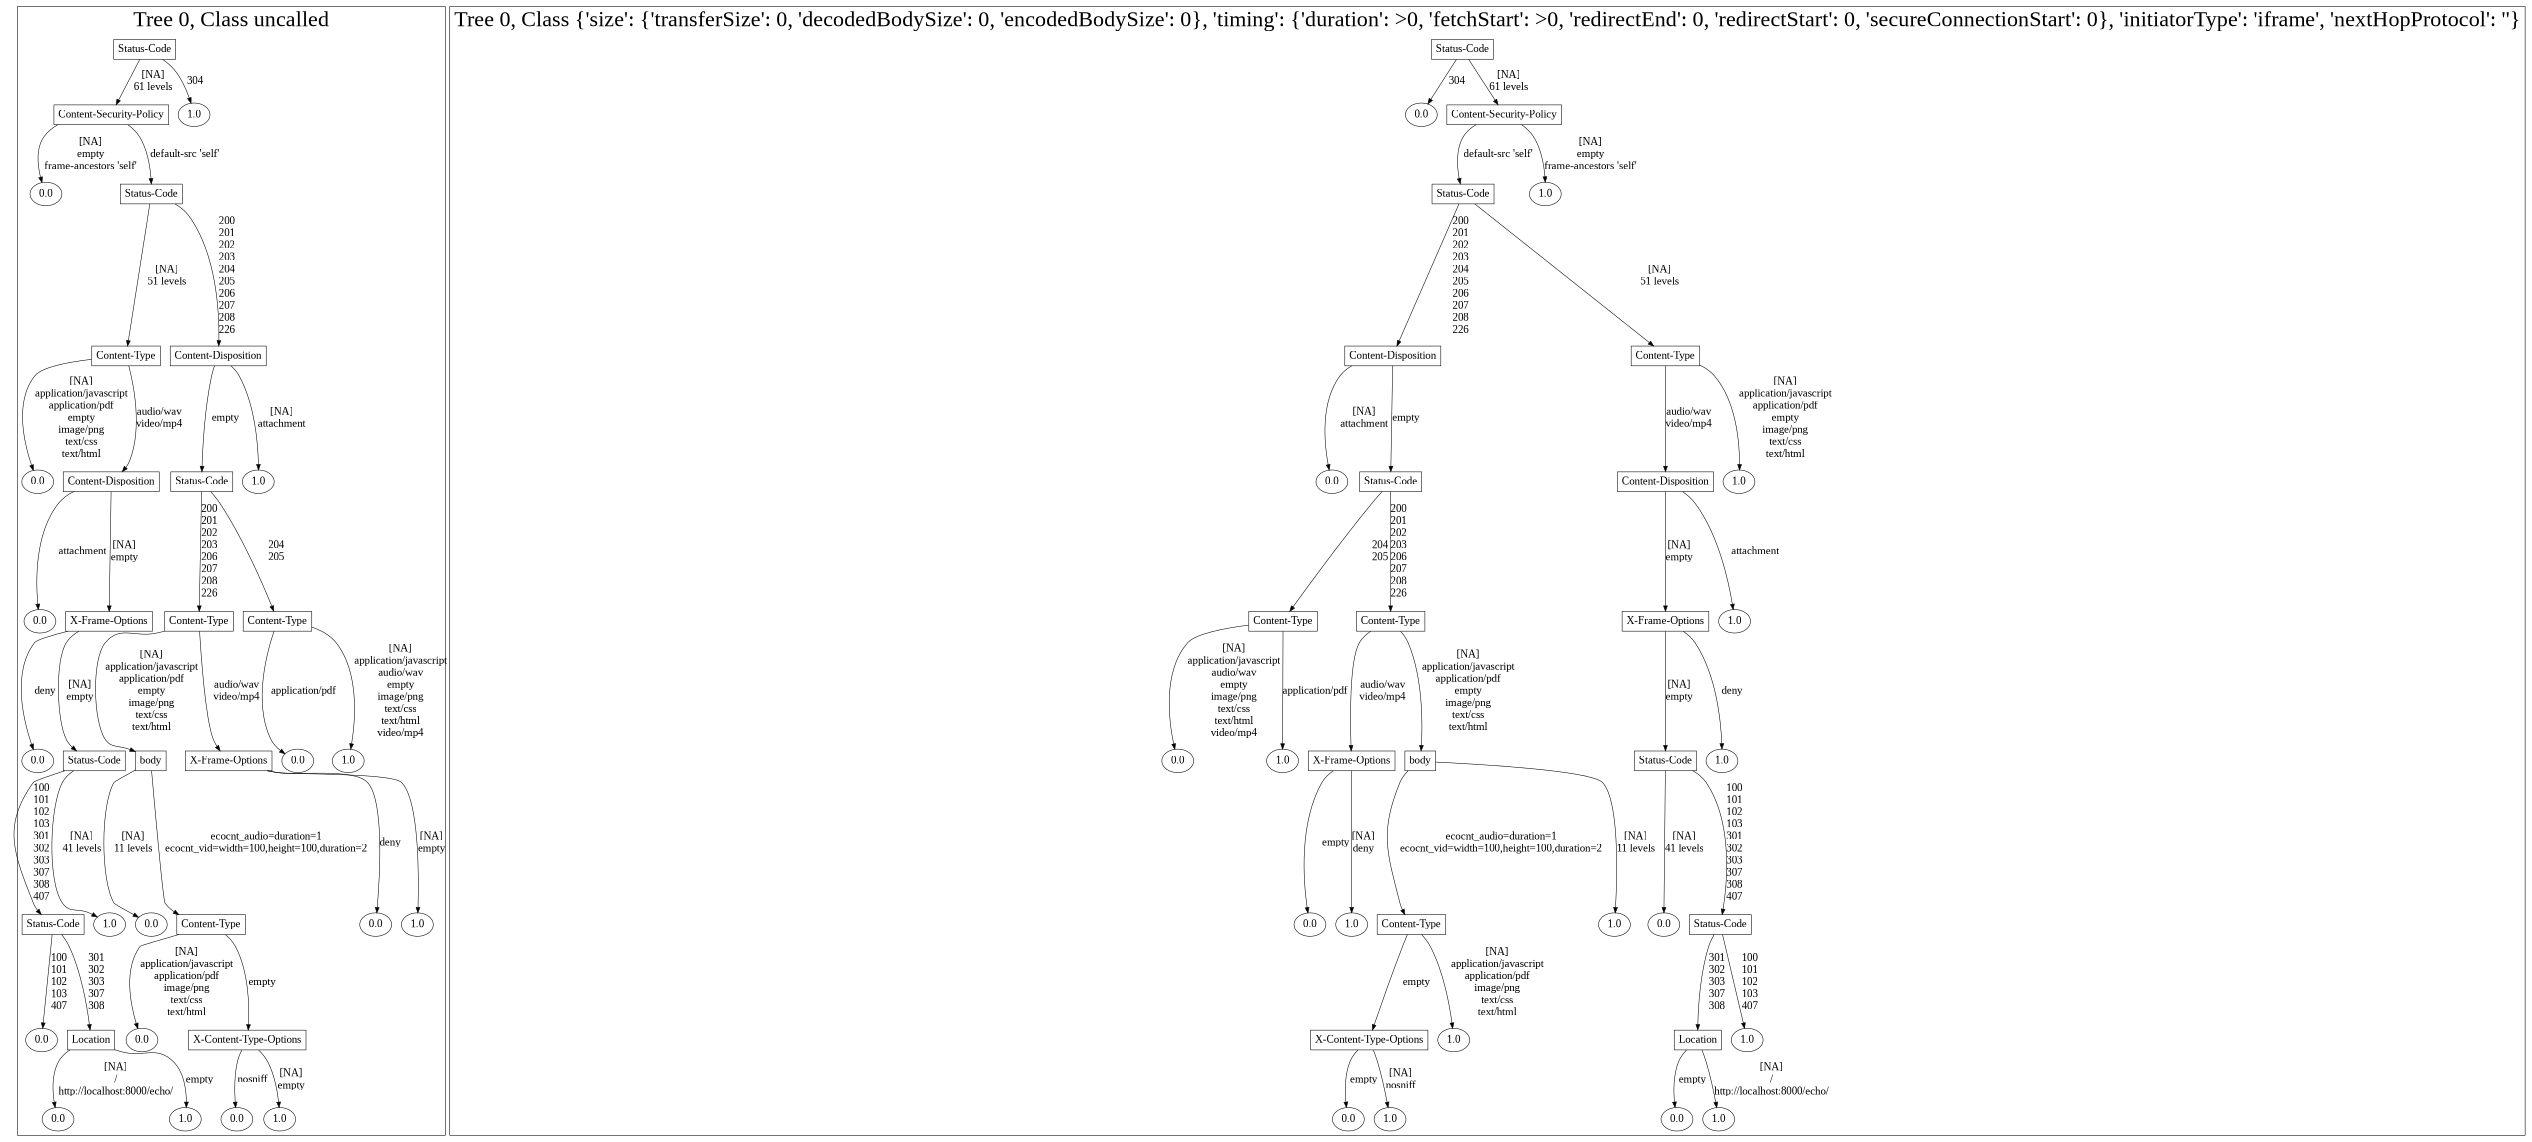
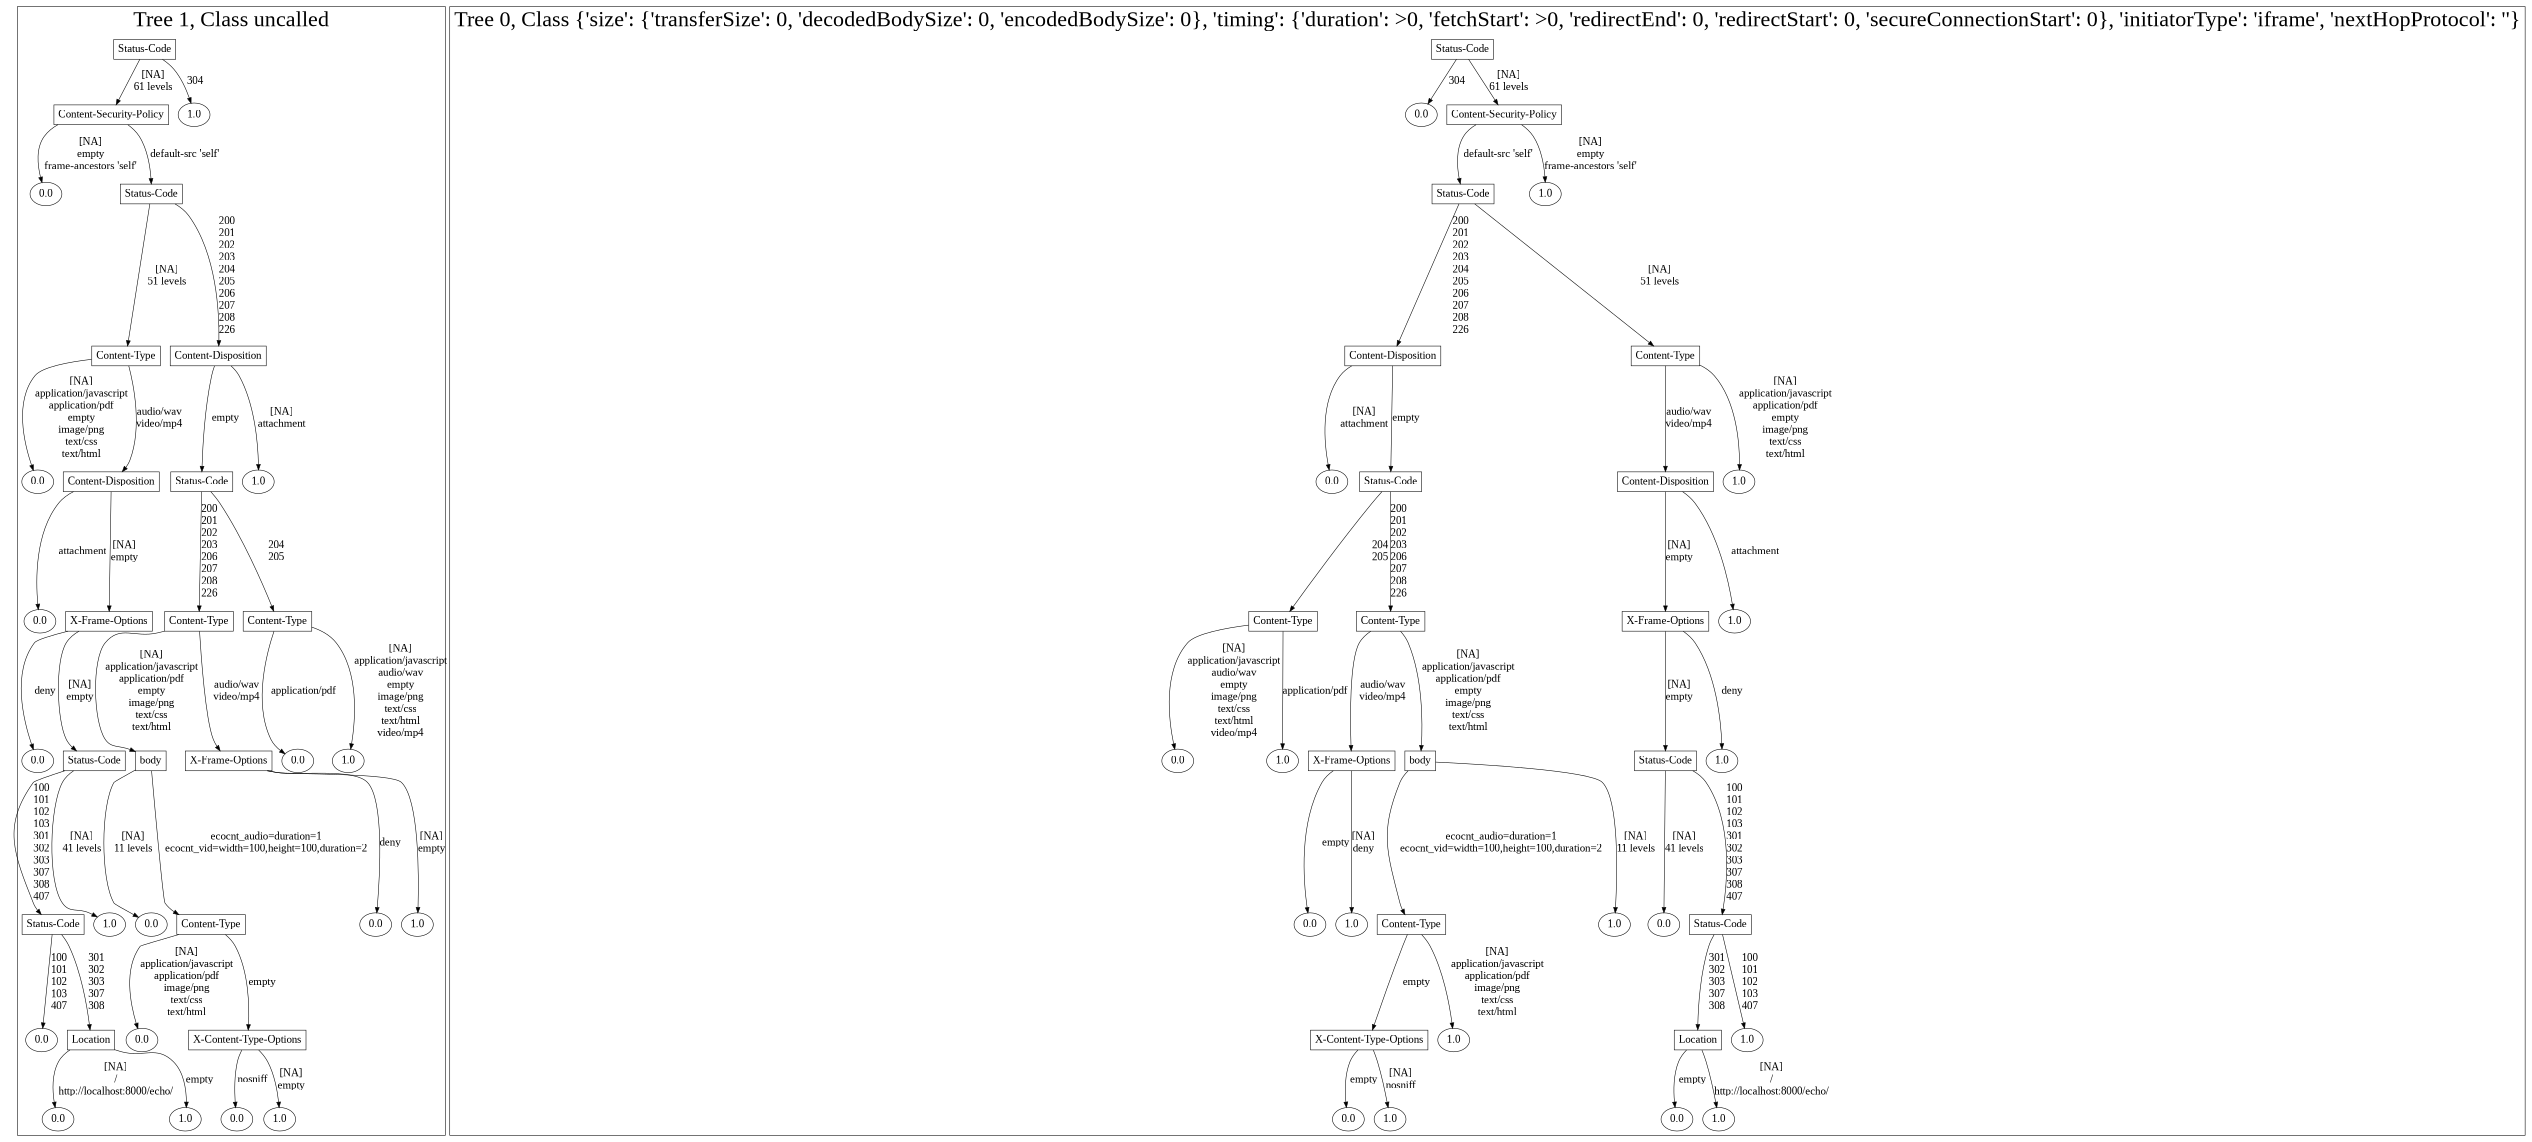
(231, 21) -> (231, 21)
